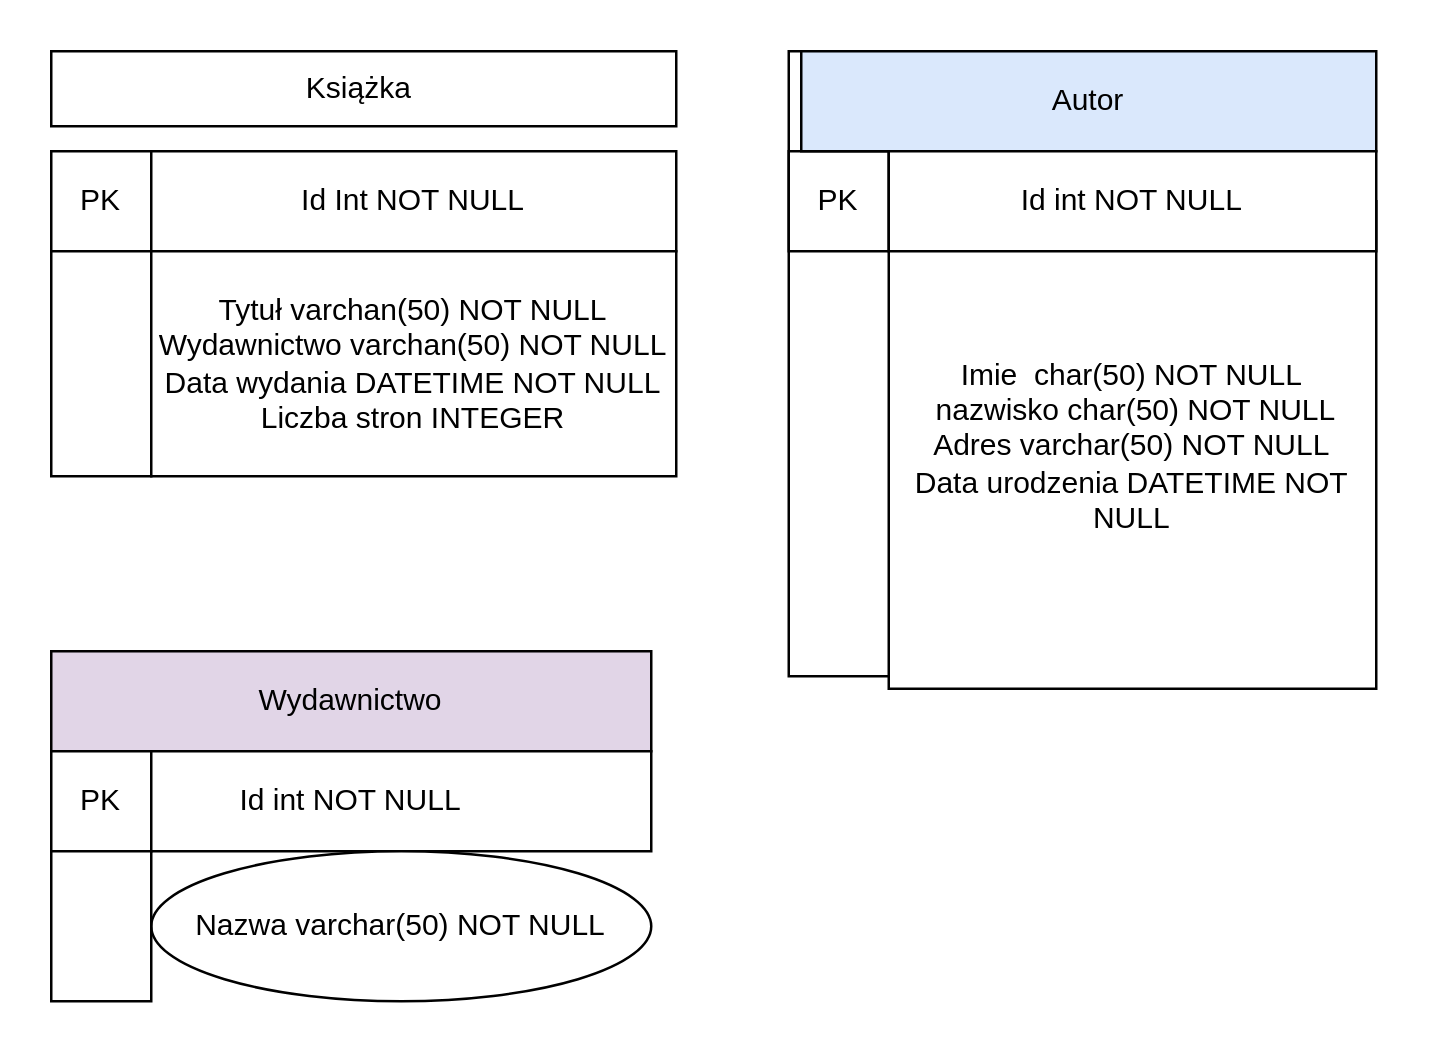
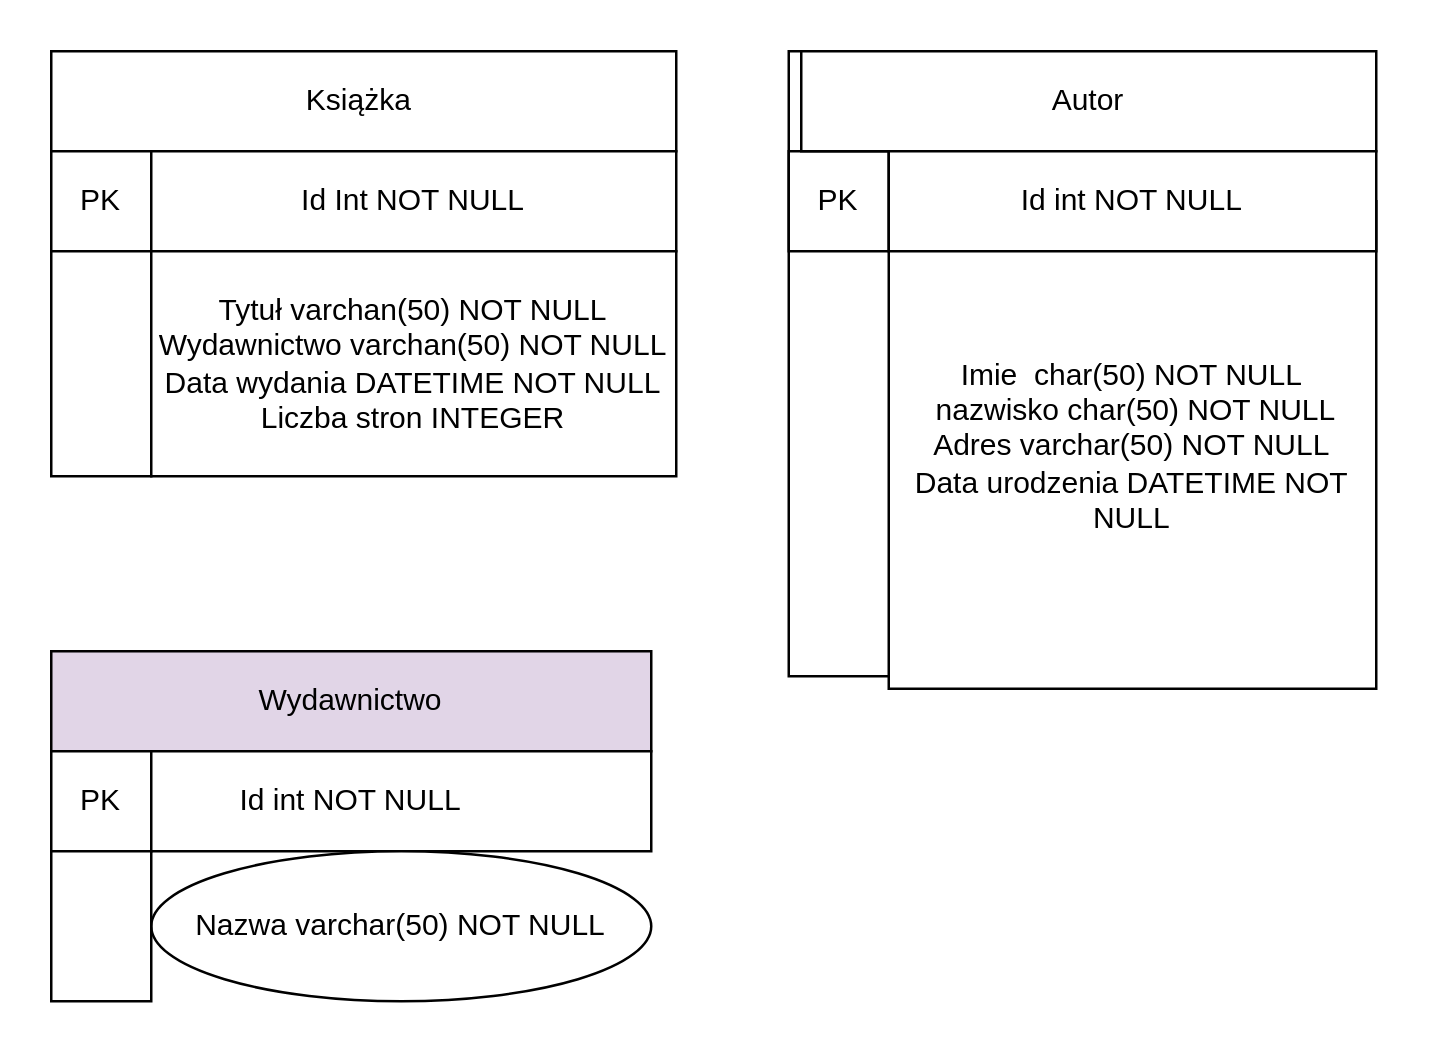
(364, 89) -> (364, 101)
(1089, 101) -> (1089, 101)
